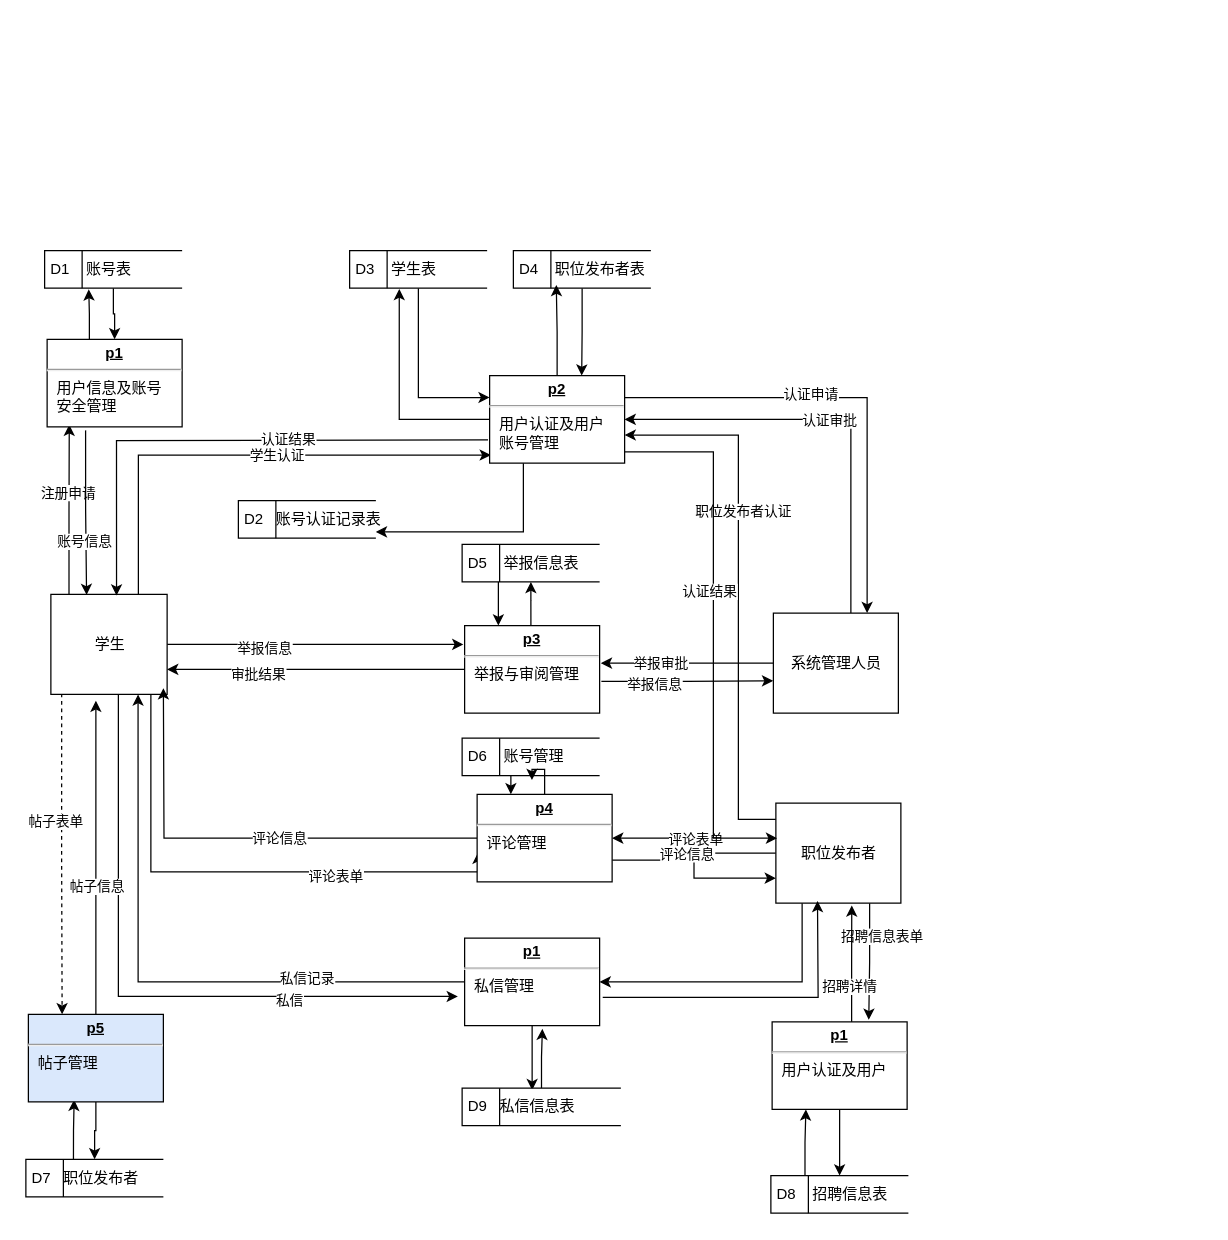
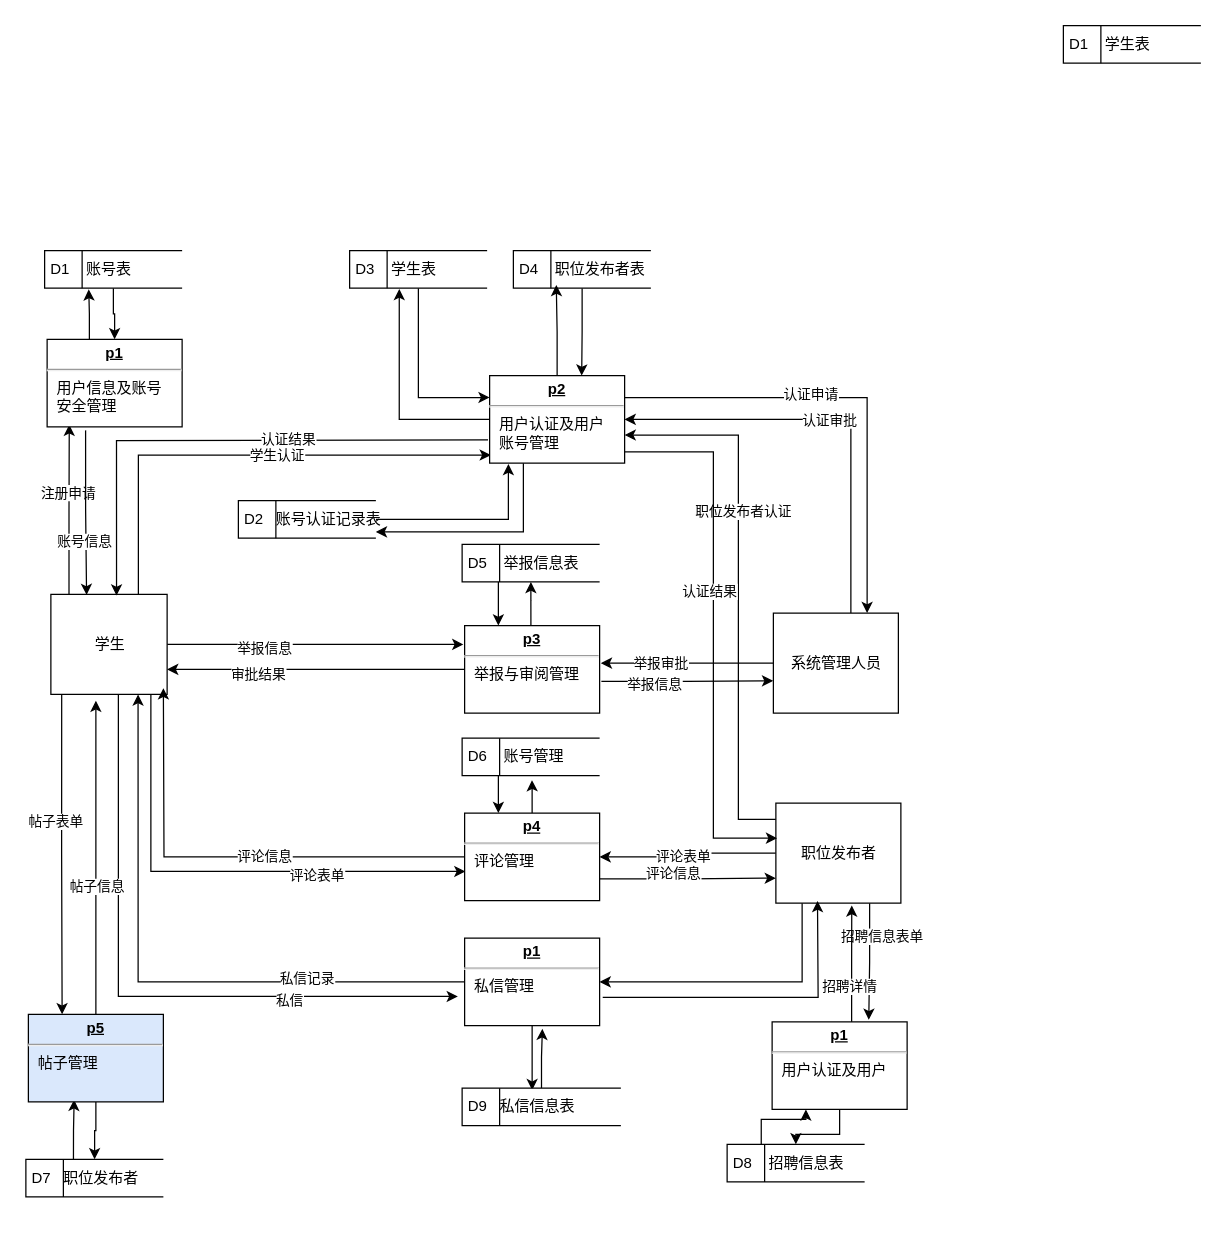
none -> (1132, 44)
none -> (465, 519)
(544, 838) -> (532, 857)
(62, 916) -> (62, 916)
(839, 1194) -> (796, 1163)
